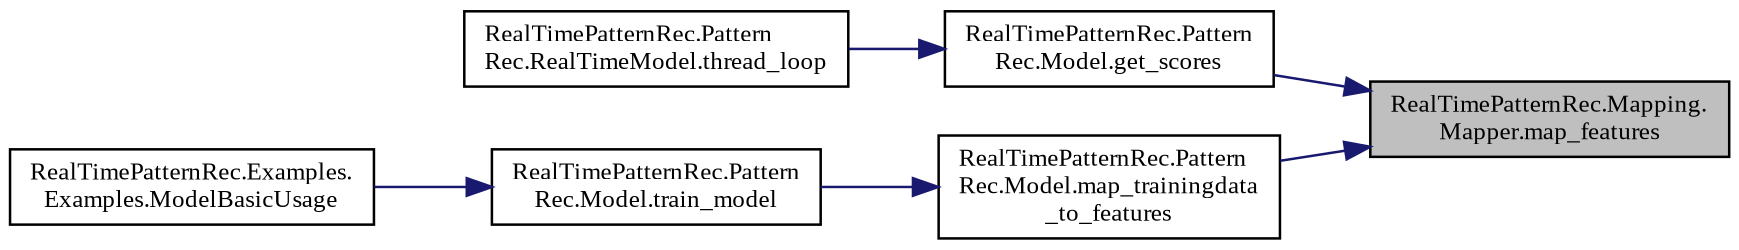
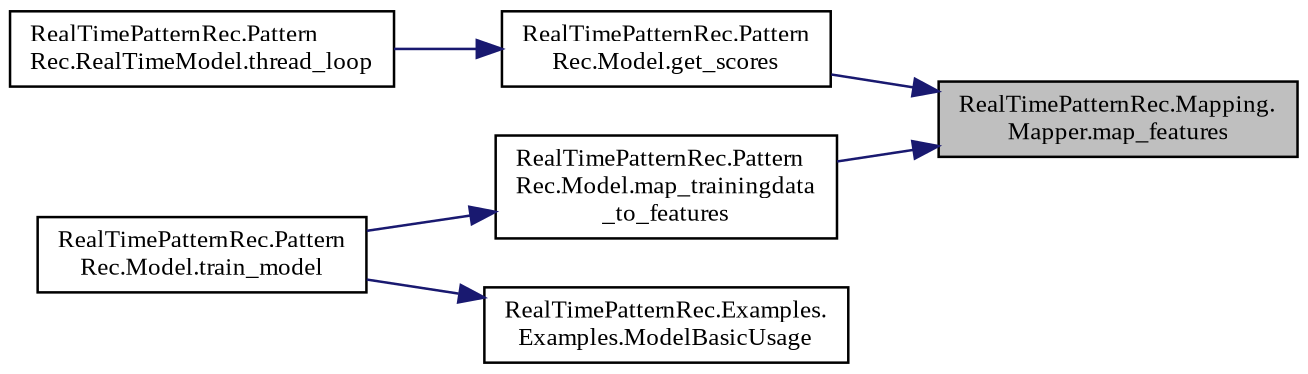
(421, 187) -> (413, 287)
